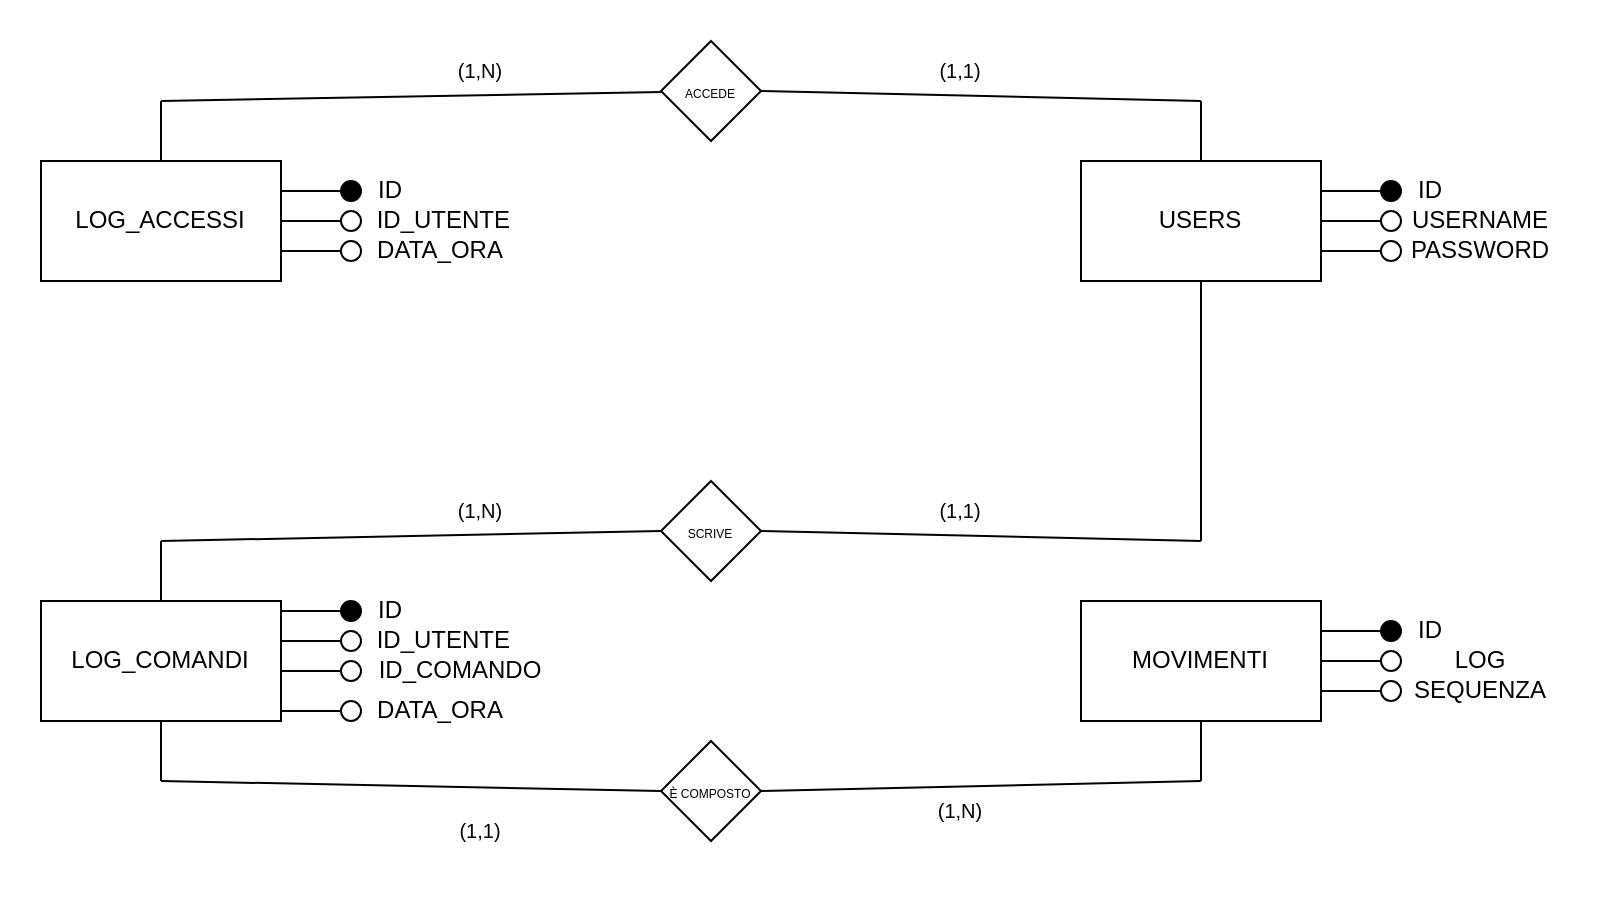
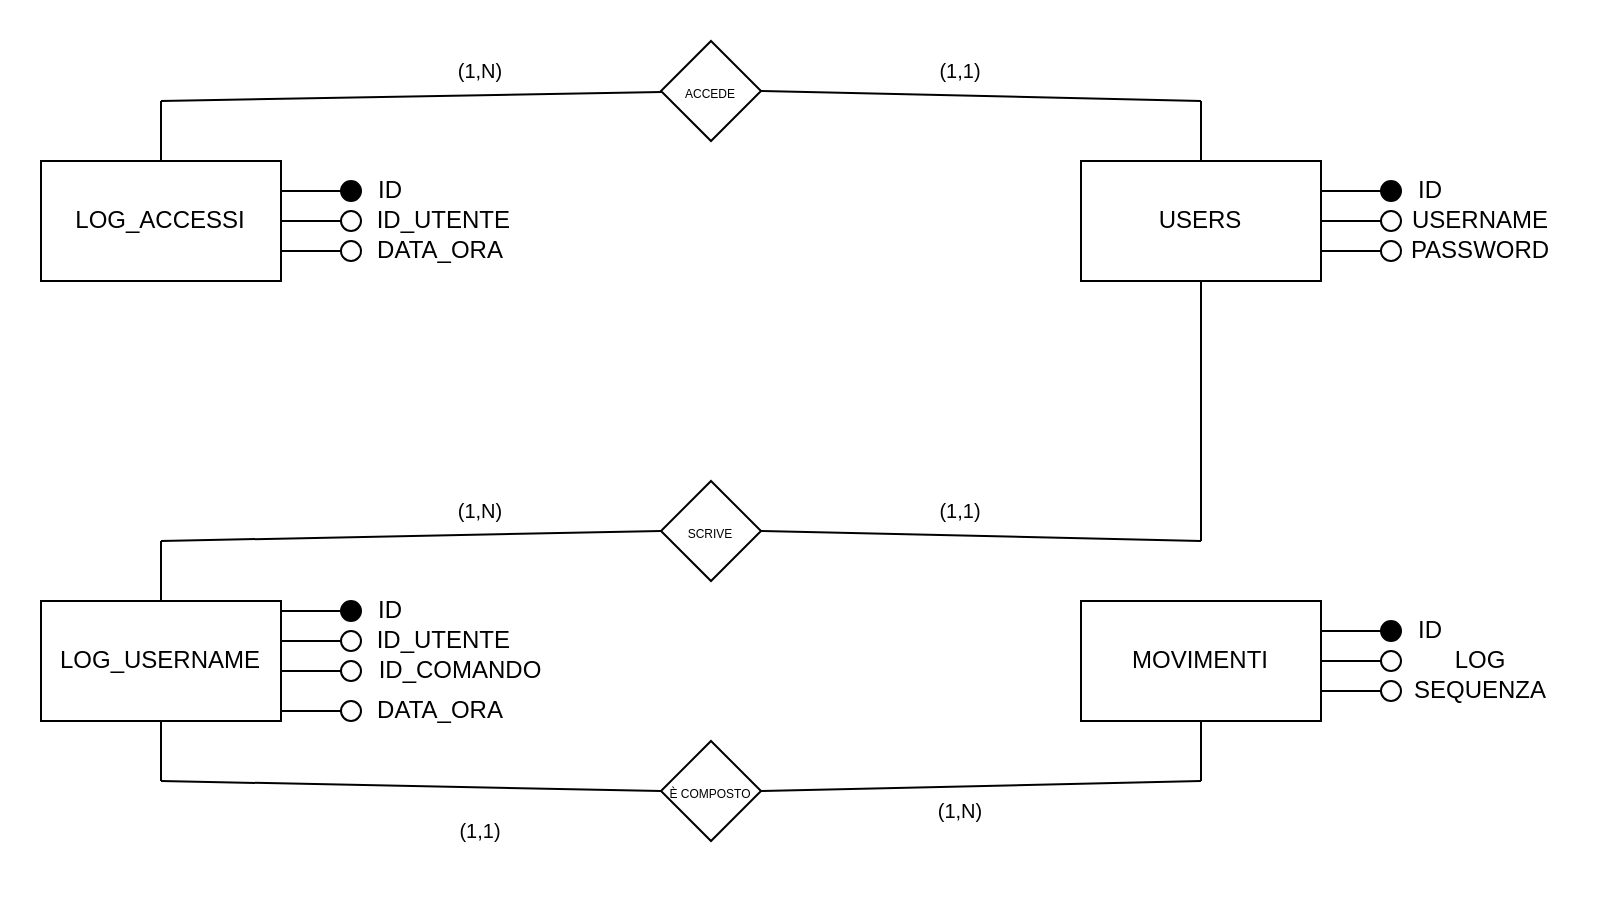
(161, 661) -> (161, 661)
